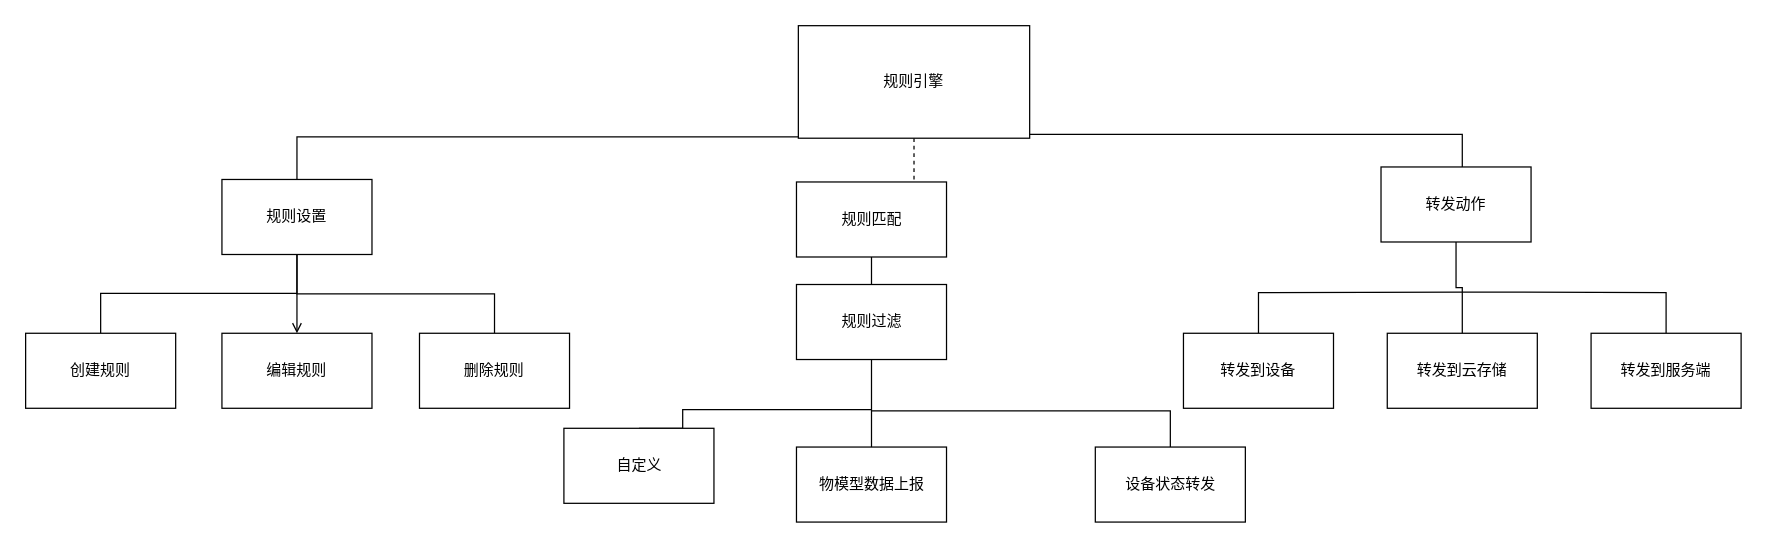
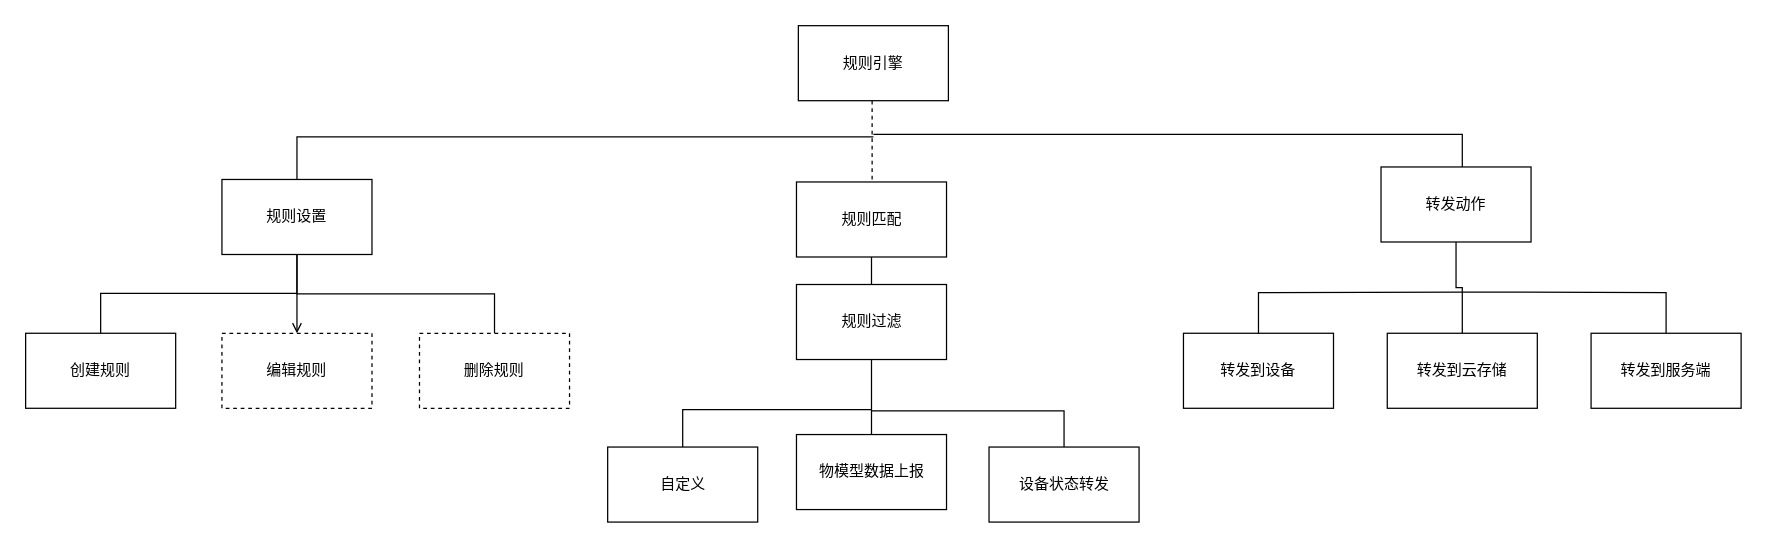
(914, 82) -> (873, 63)
(297, 371) -> (297, 371)
(494, 371) -> (494, 371)
(639, 466) -> (683, 484)
(871, 484) -> (871, 472)
(1170, 484) -> (1064, 484)
